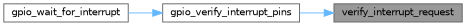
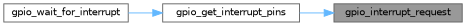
(231, 13) -> (231, 13)
(398, 13) -> (398, 13)
